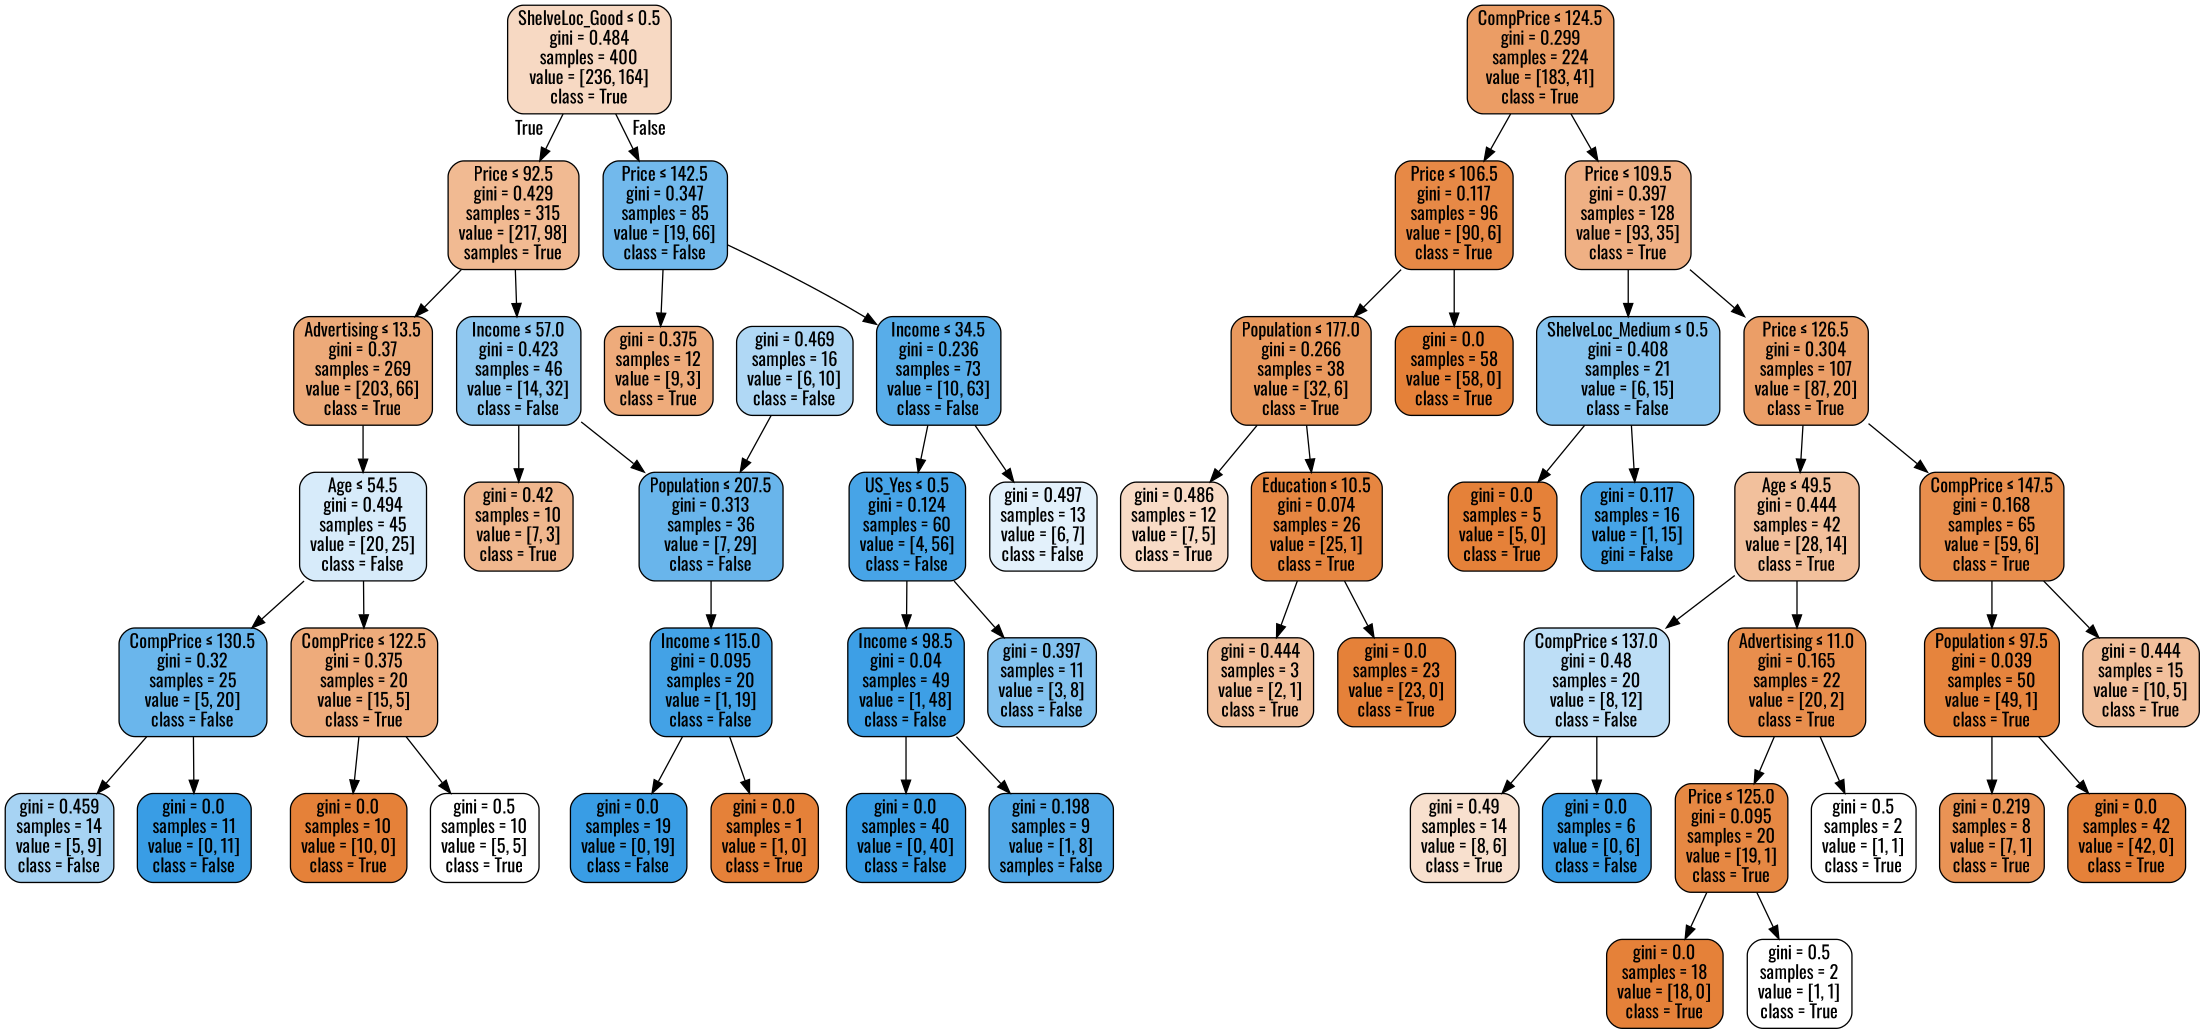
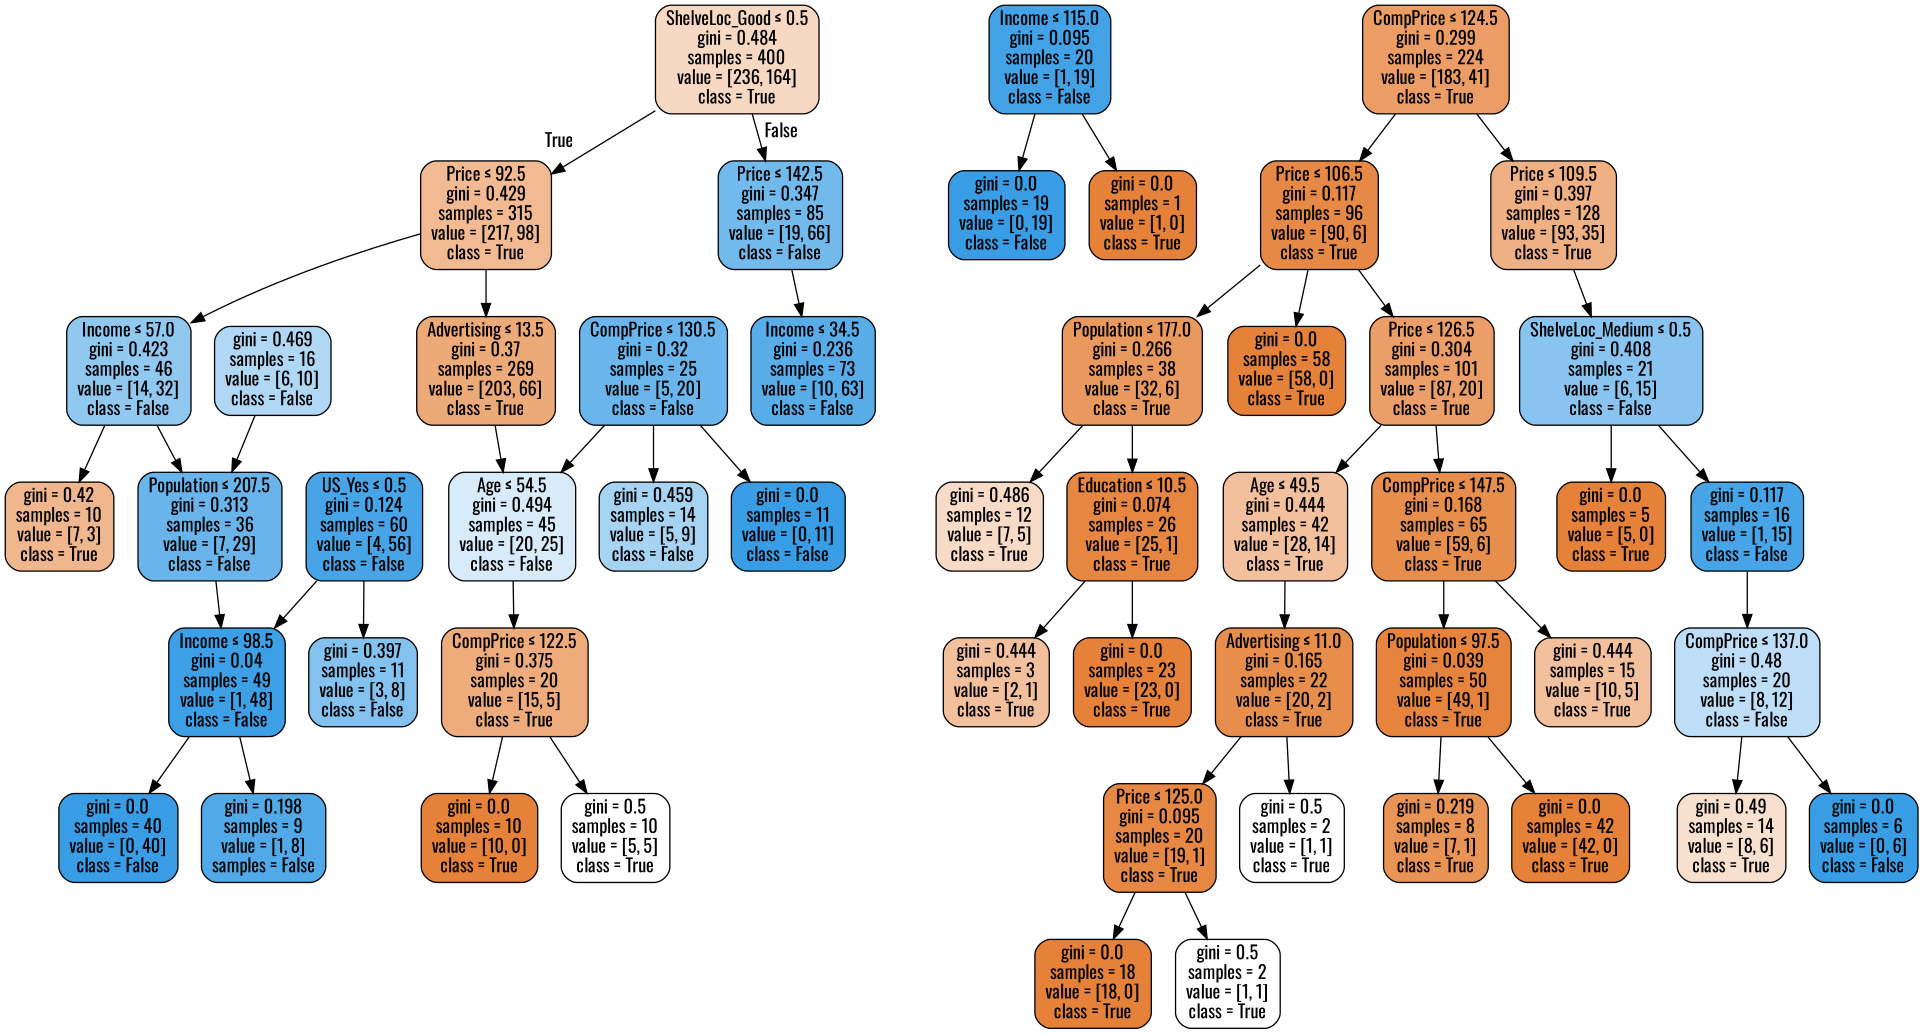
(514, 254) -> (486, 254)
(1712, 289) -> (1372, 288)
(1806, 370) -> (1432, 370)
(659, 371) -> none
(924, 442) -> none
(1043, 527) -> none
(1637, 555) -> (1747, 555)
(711, 598) -> (218, 598)
(1706, 598) -> (1747, 593)
(283, 600) -> (587, 444)
